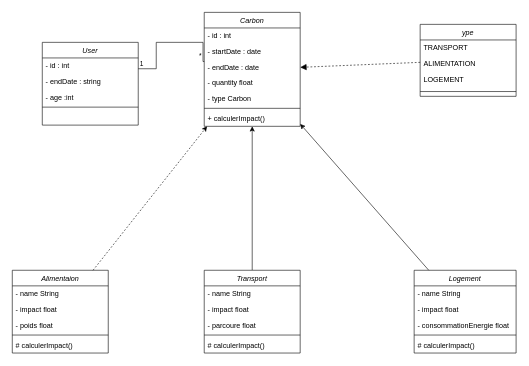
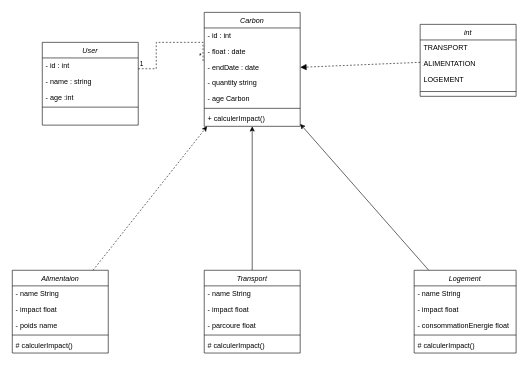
(468, 32) -> (468, 32)
(157, 42) -> (157, 42)
(240, 52) -> (231, 52)
(77, 82) -> (71, 82)
(238, 83) -> (240, 83)
(232, 98) -> (230, 98)
(38, 325) -> (37, 325)
